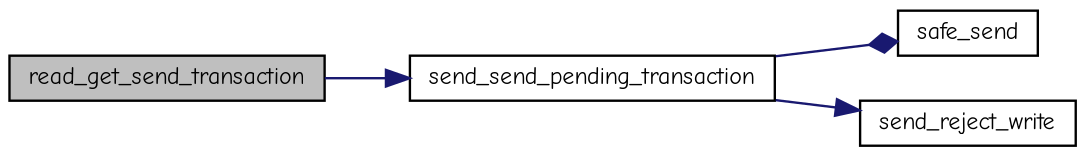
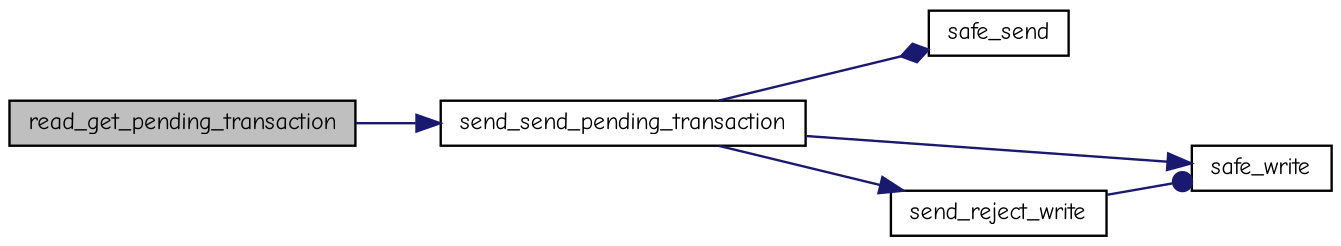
(167, 78) -> (182, 123)
none -> (1262, 168)
